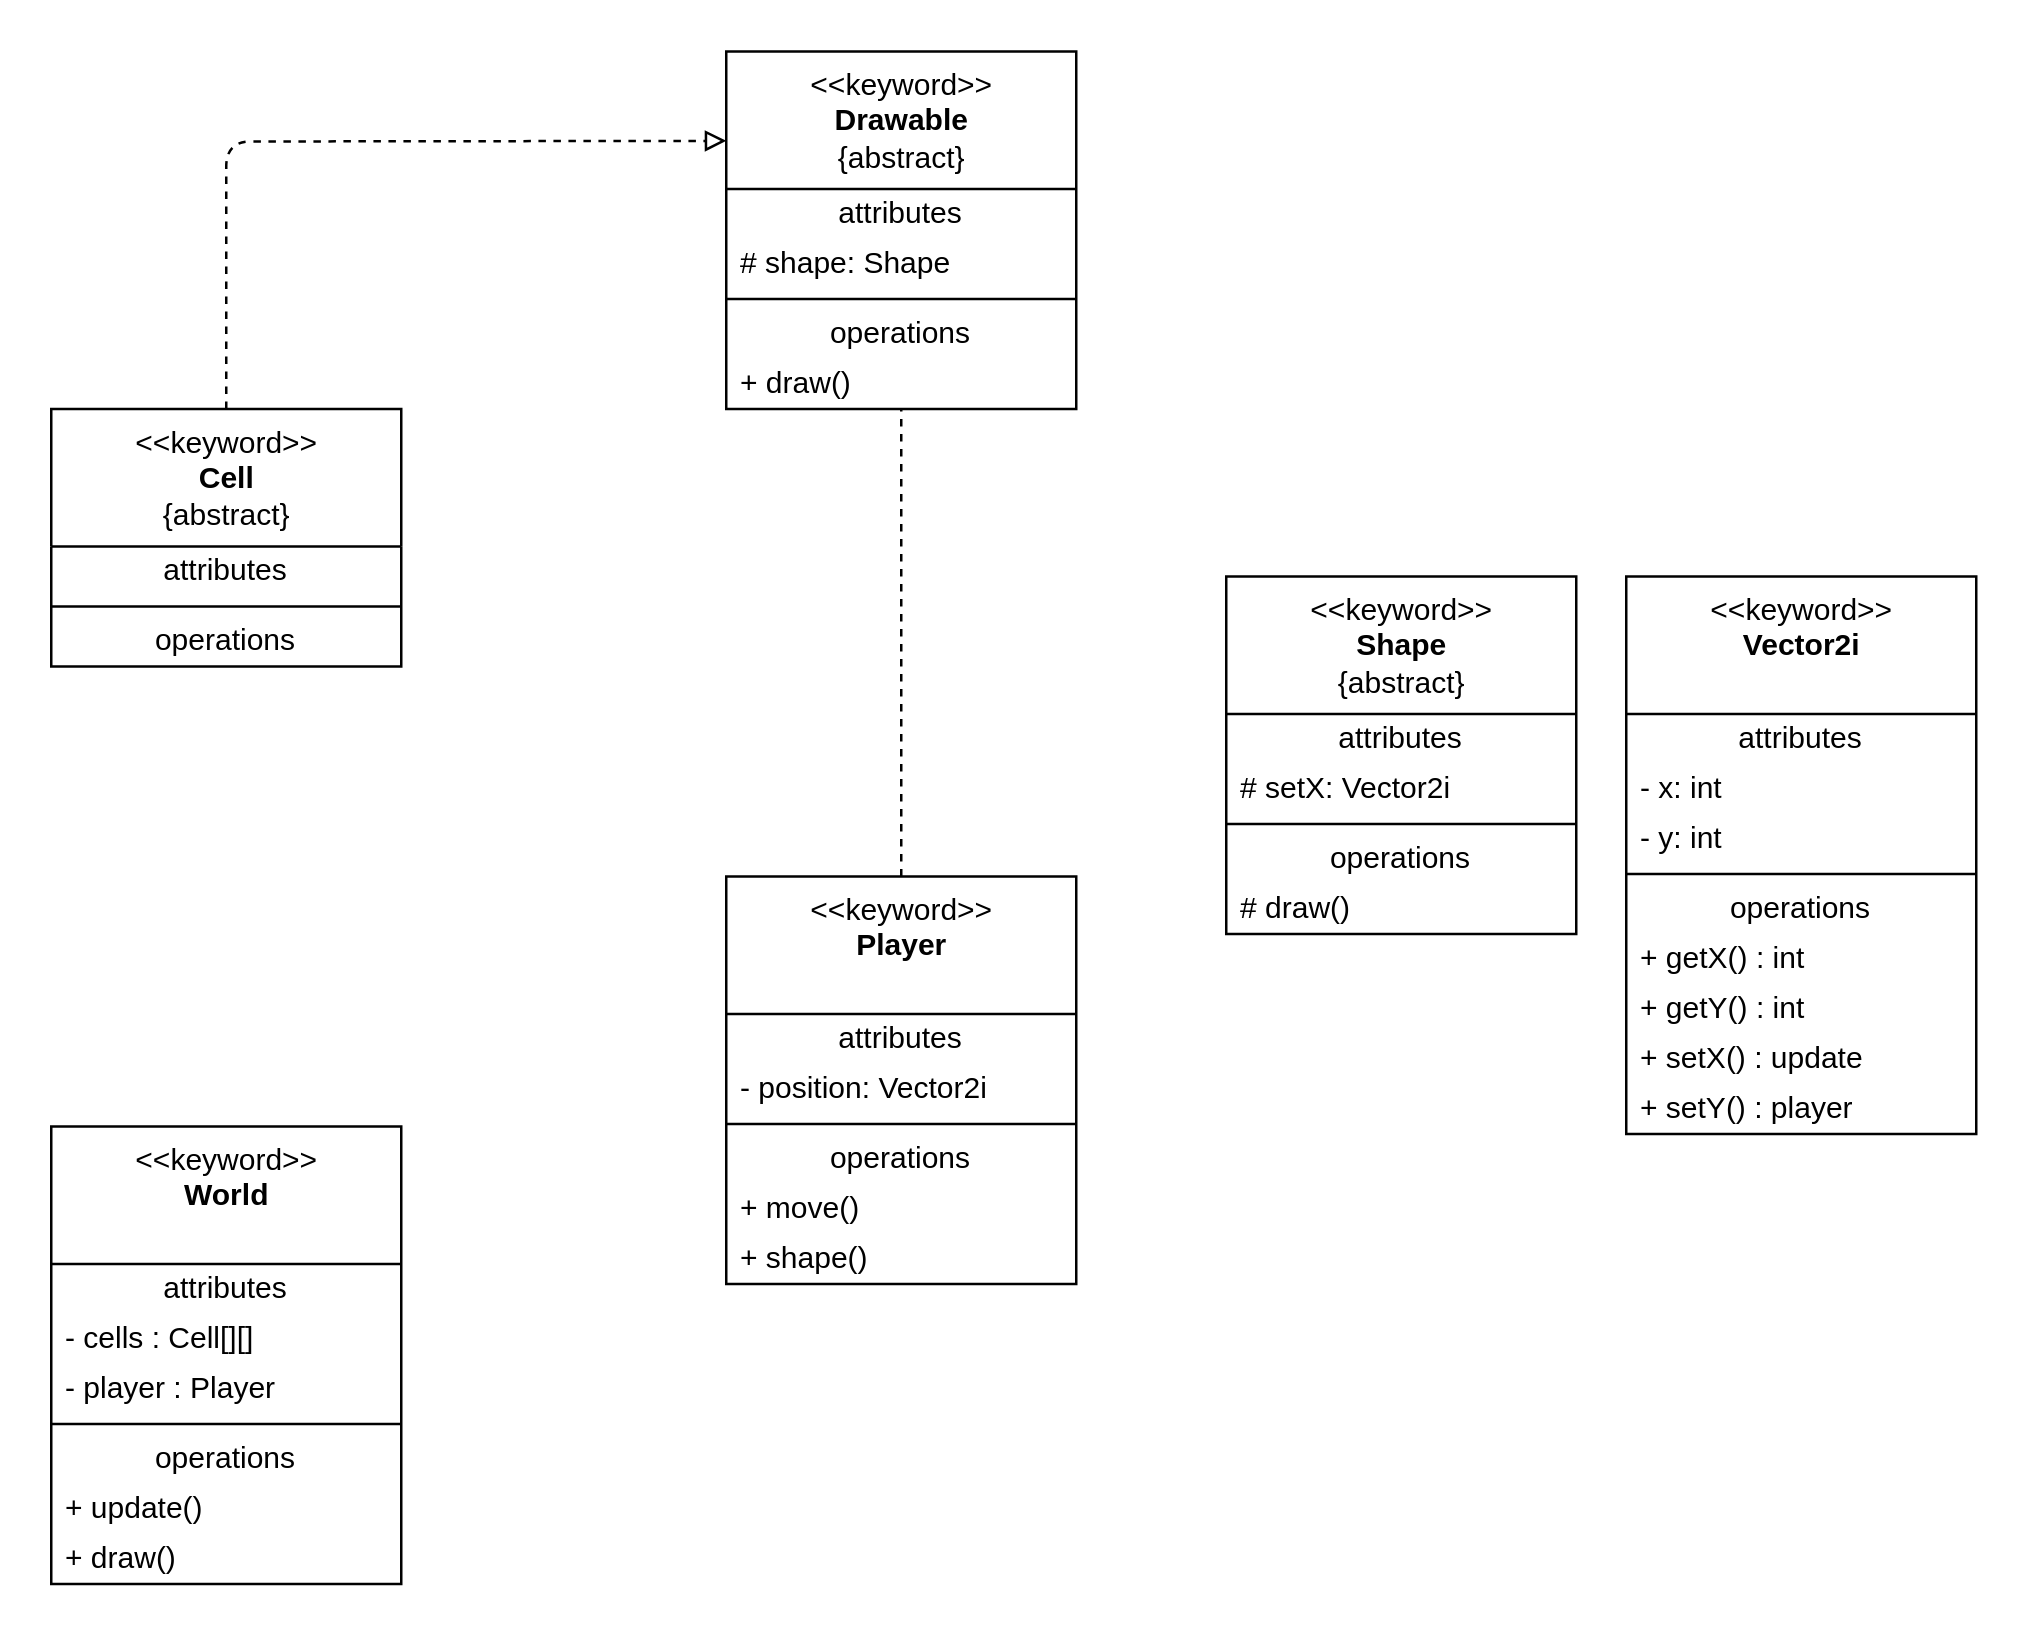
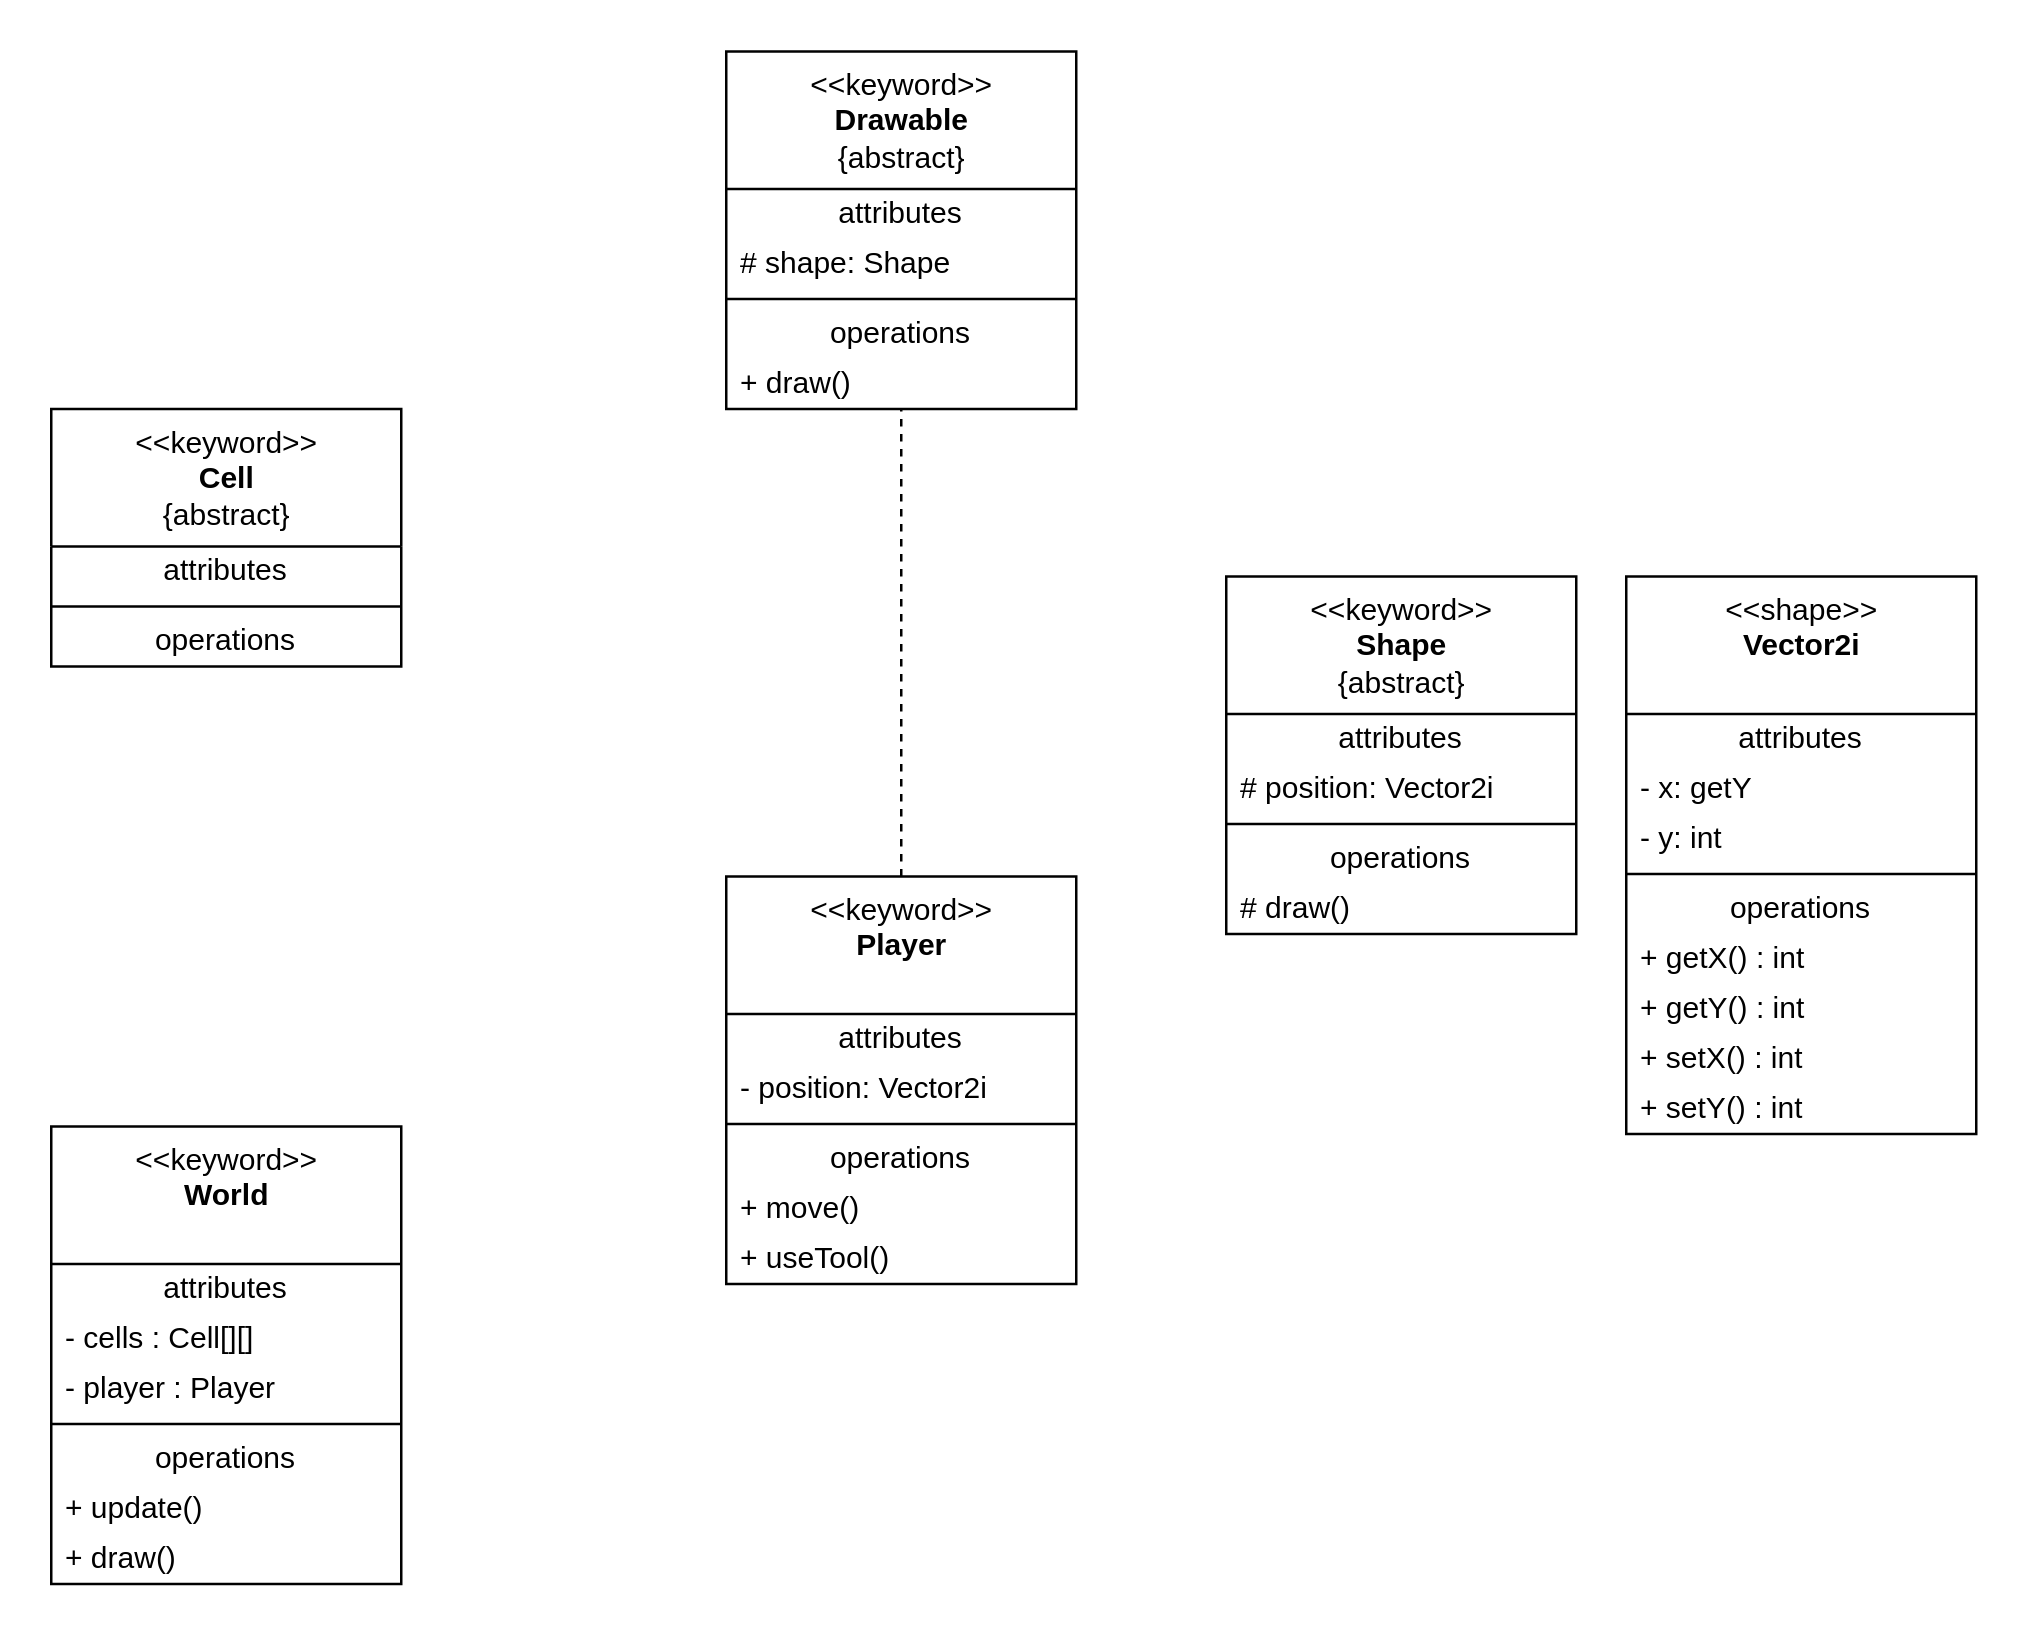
(341, 141) -> none
(1803, 630) -> (1803, 630)
(1360, 789) -> (1386, 789)
(1693, 789) -> (1705, 789)
(1768, 1059) -> (1739, 1059)
(1765, 1109) -> (1739, 1109)
(813, 1259) -> (826, 1259)
